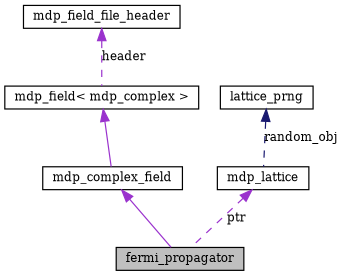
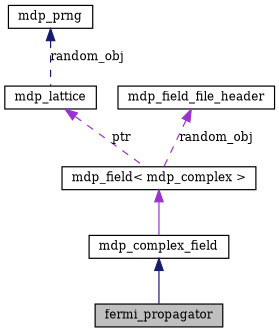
(124, 57) -> (216, 138)
(267, 98) -> (51, 17)
(150, 223) -> (159, 287)
(217, 223) -> (110, 142)
